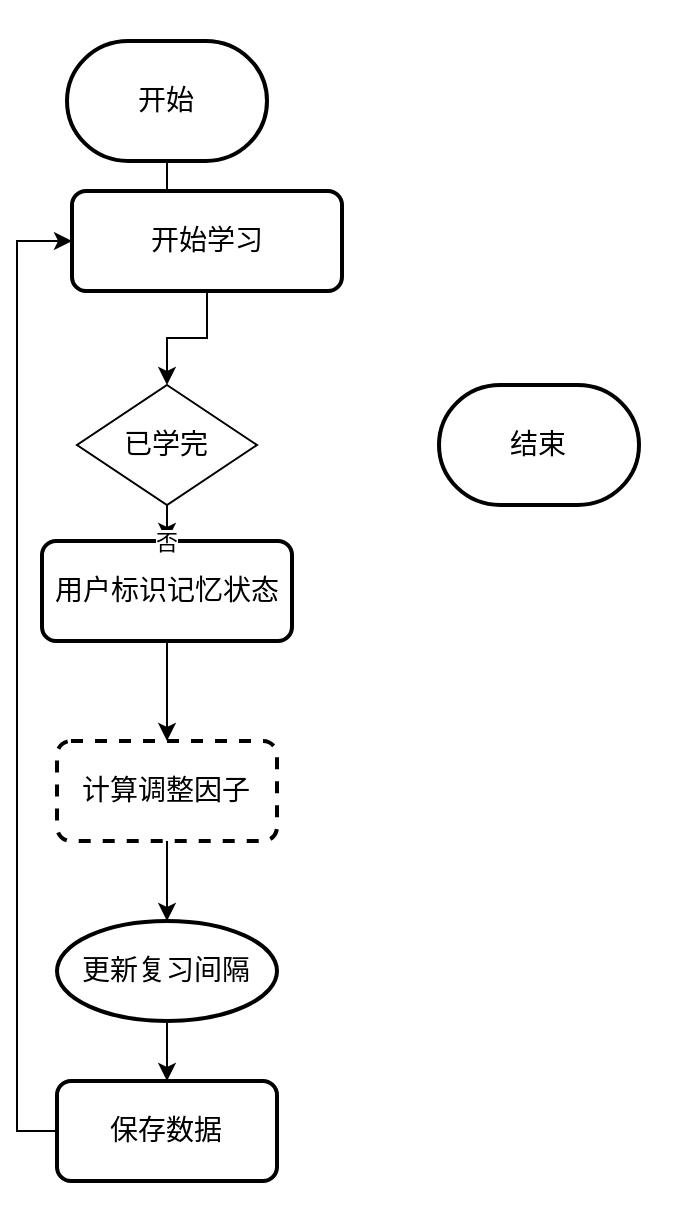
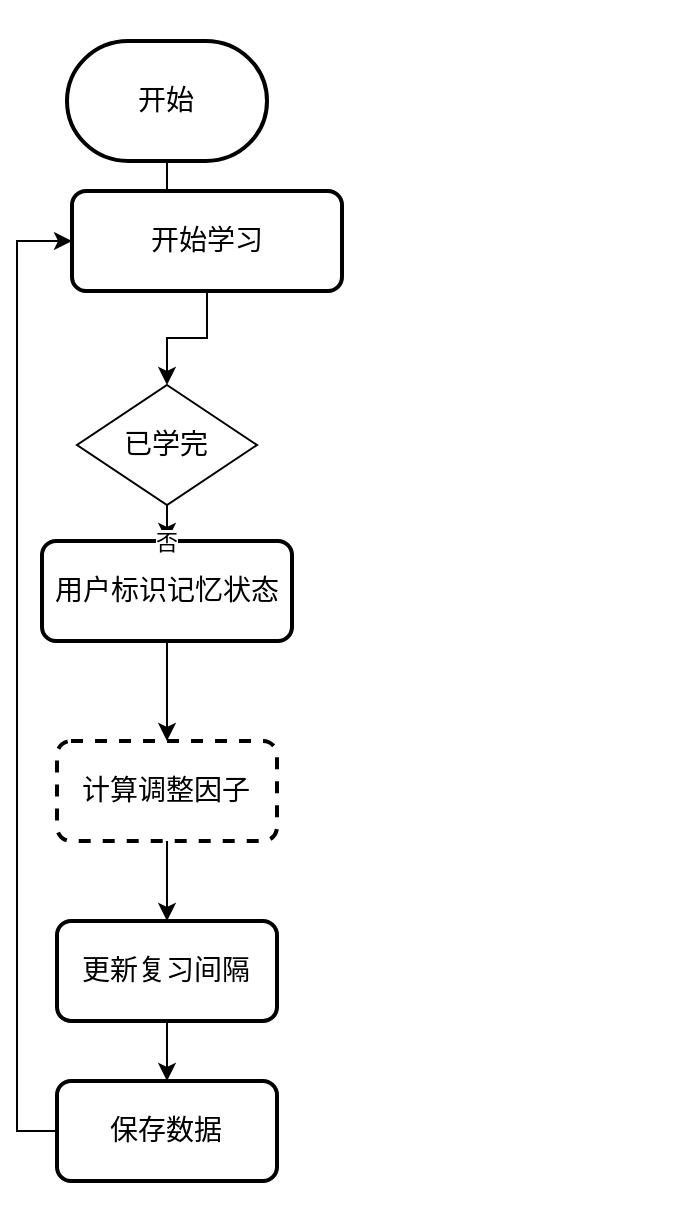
(539, 445) -> none
(167, 971) -> (167, 971)
